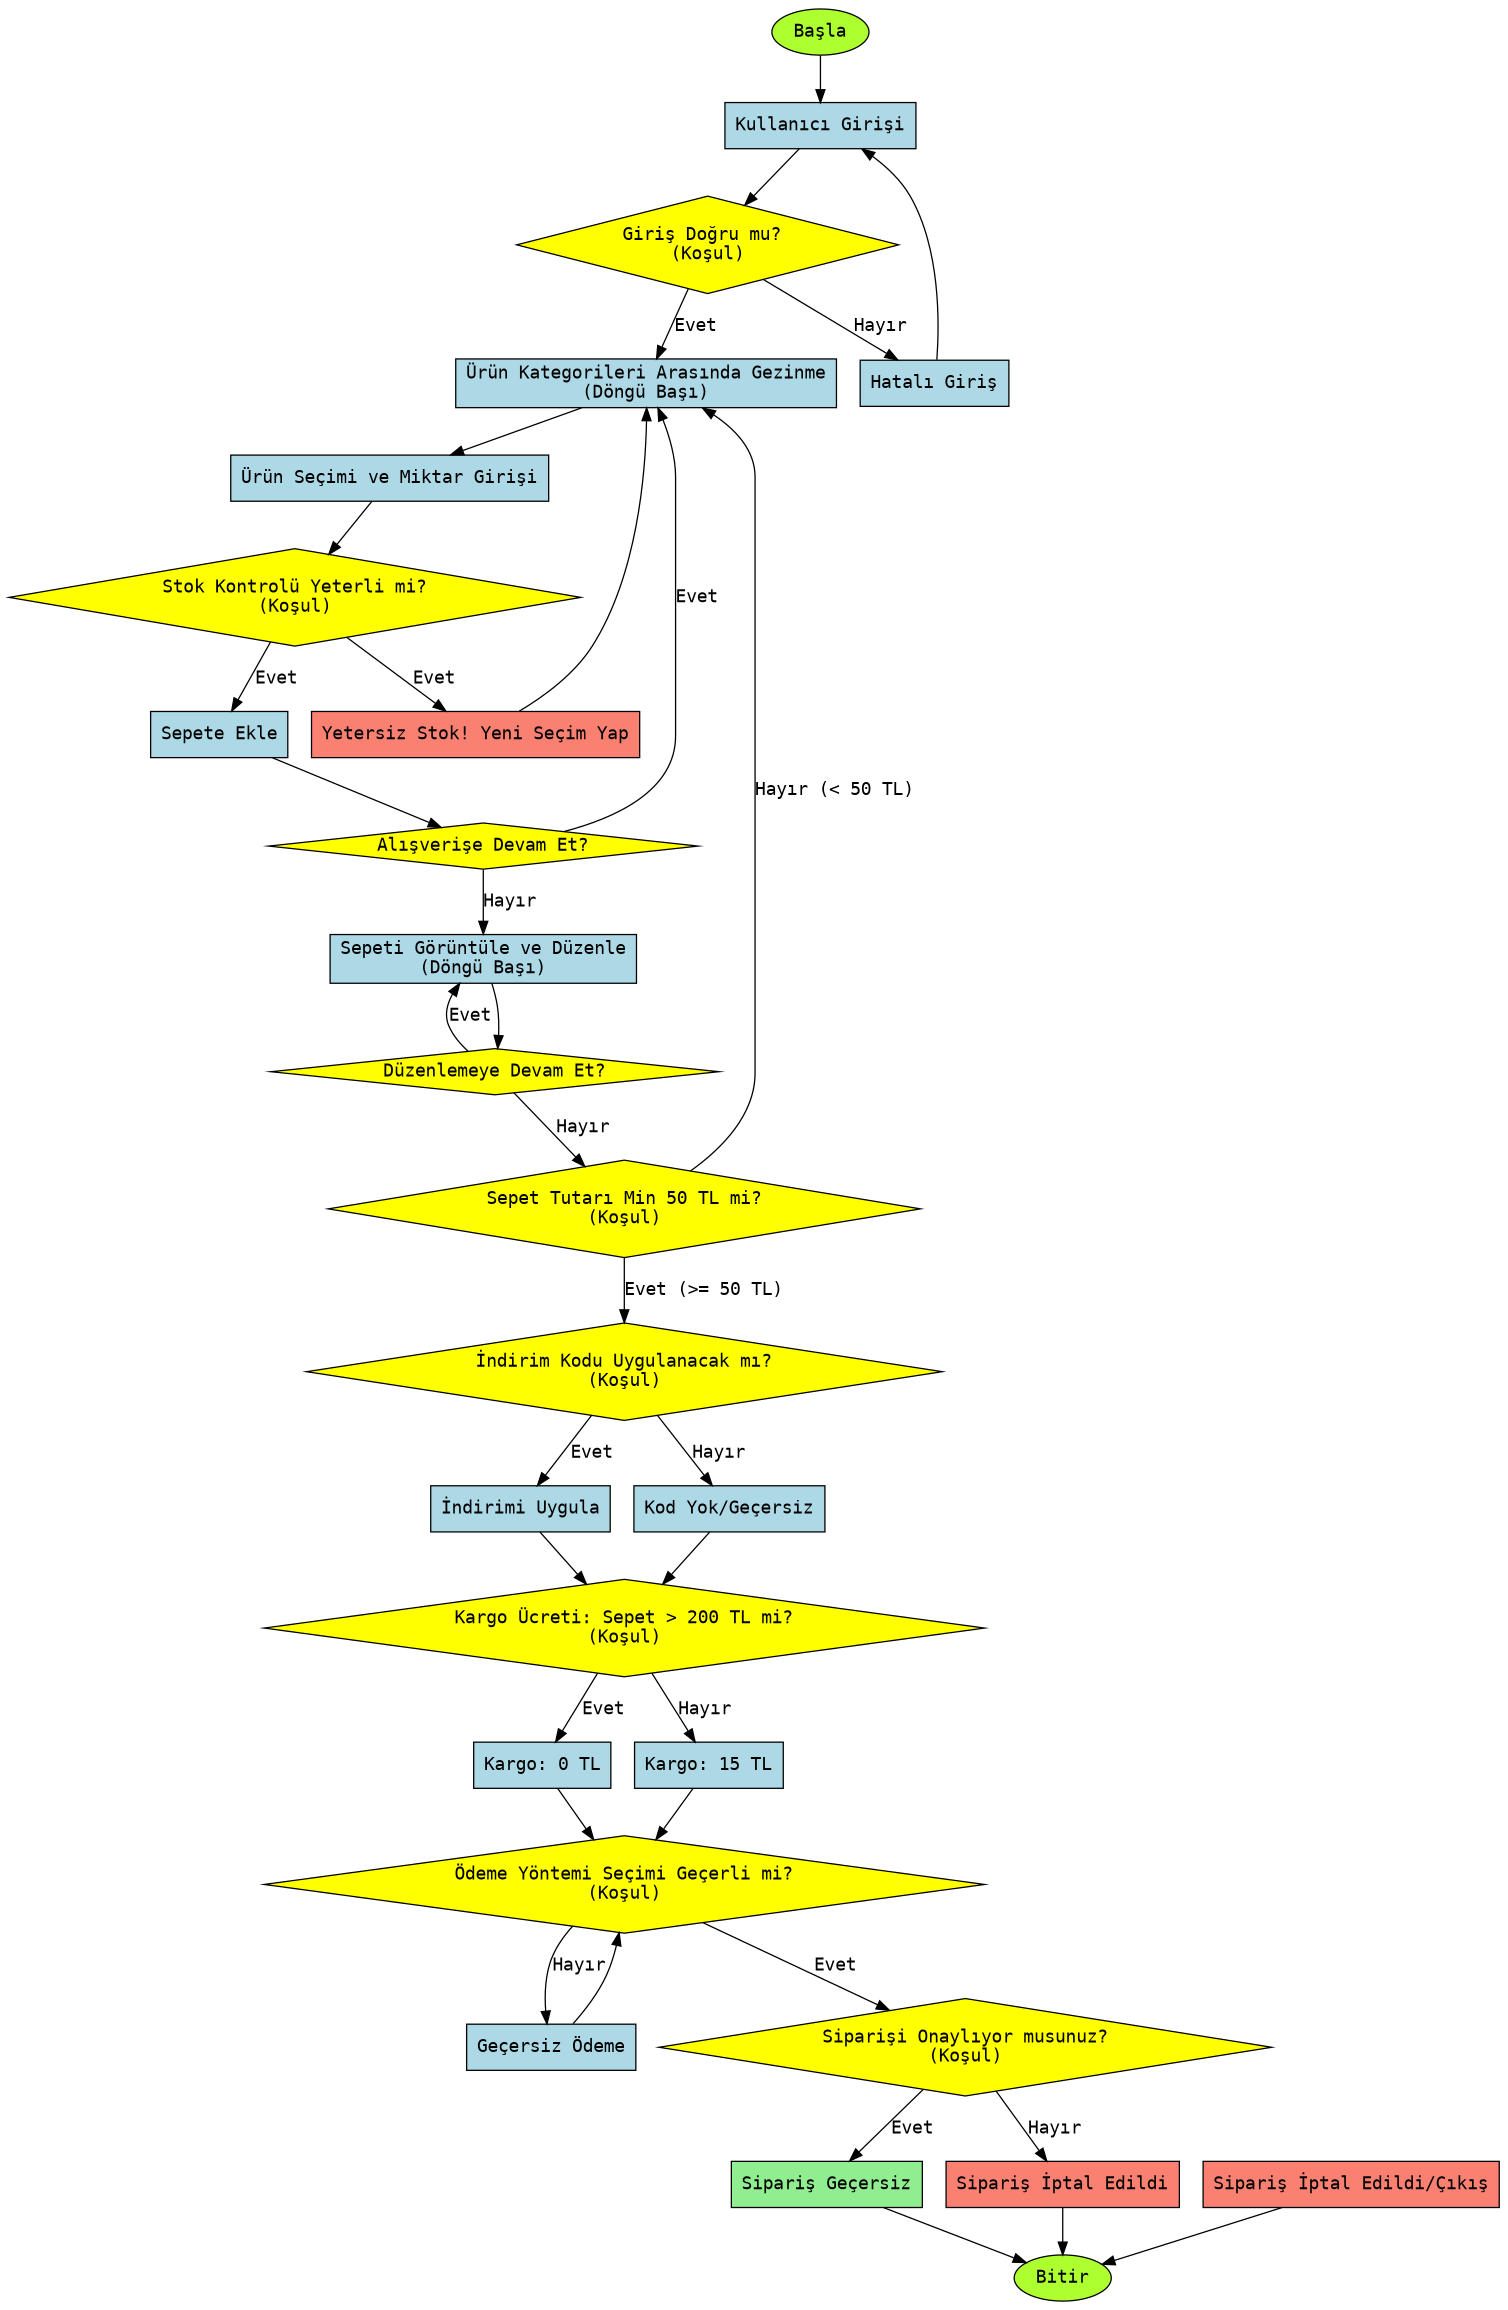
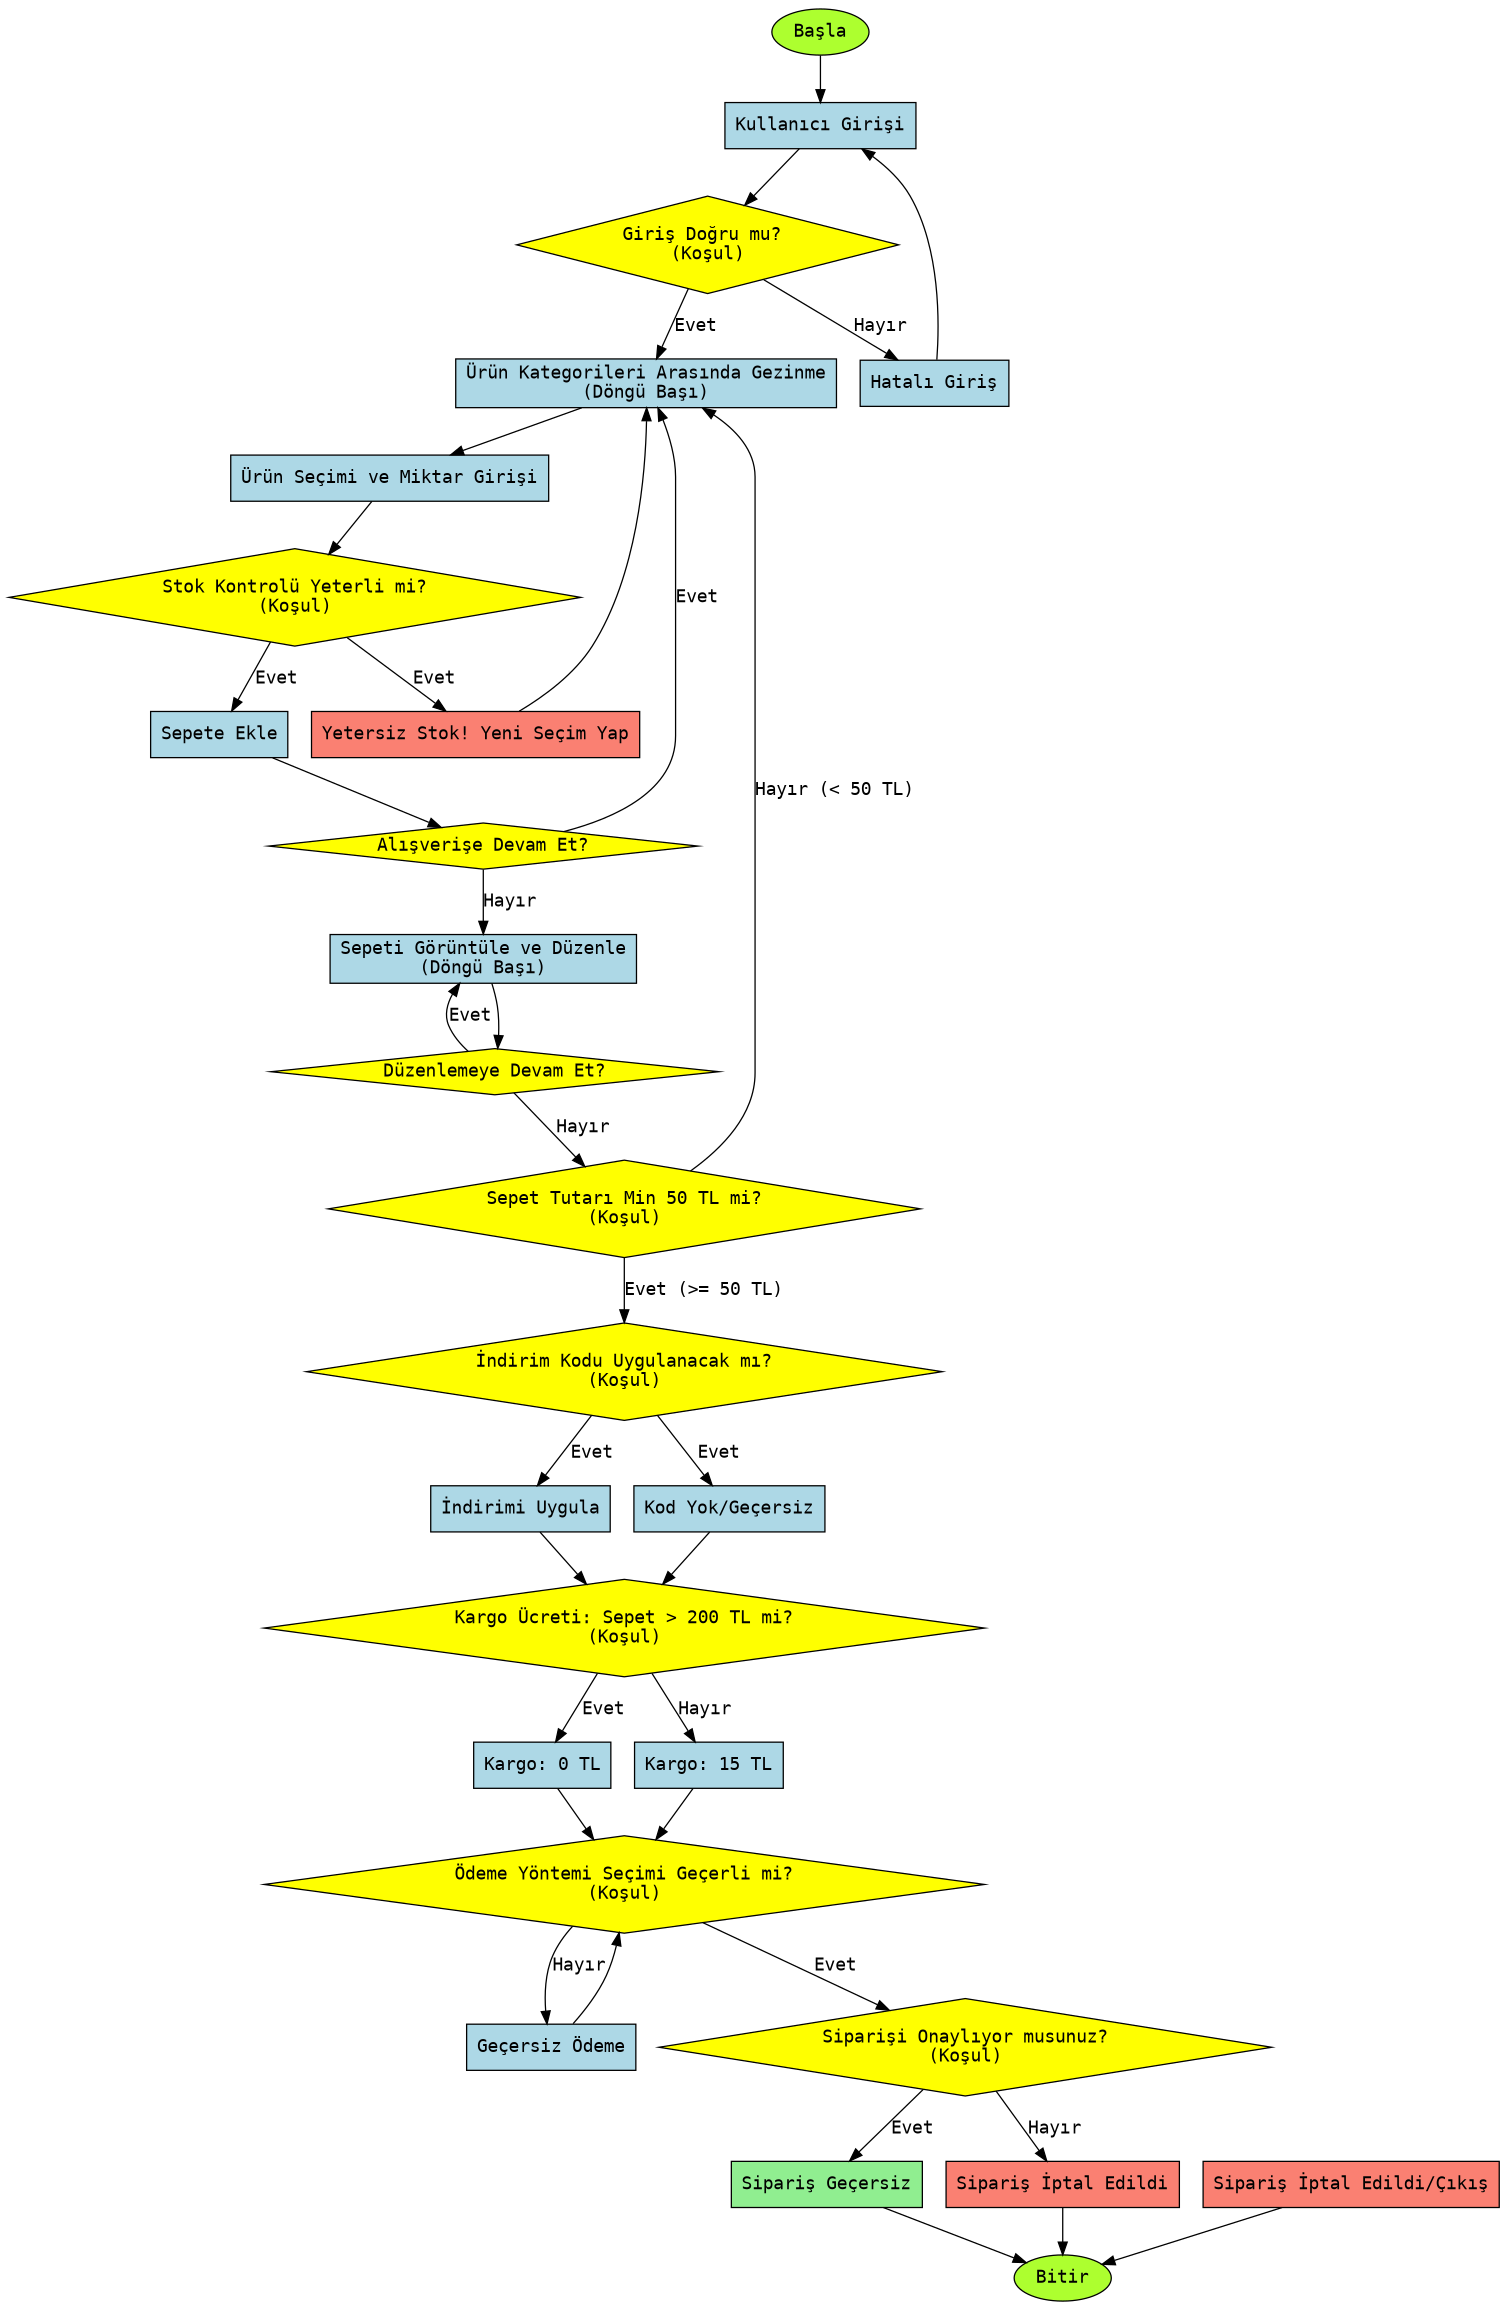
(719, 1453) -> (719, 1453)
